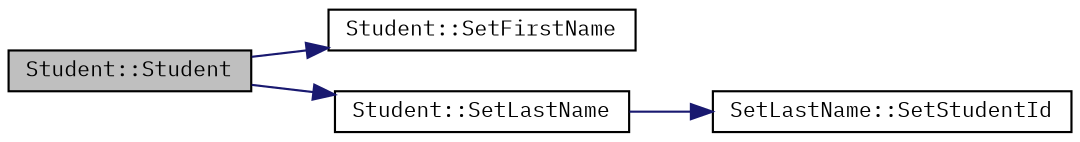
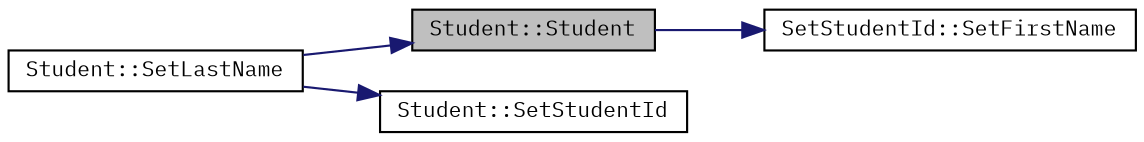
(482, 30) -> (950, 30)
(282, 89) -> (347, 50)
(892, 112) -> (534, 112)
